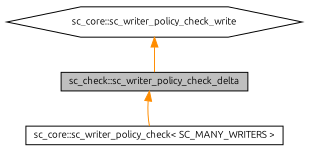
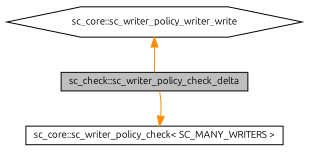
(154, 22) -> (154, 22)
(148, 114) -> (161, 104)
